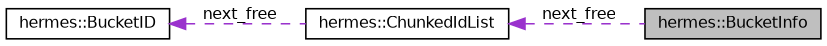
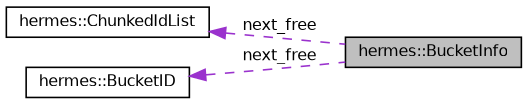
(246, 24) -> (276, 69)
